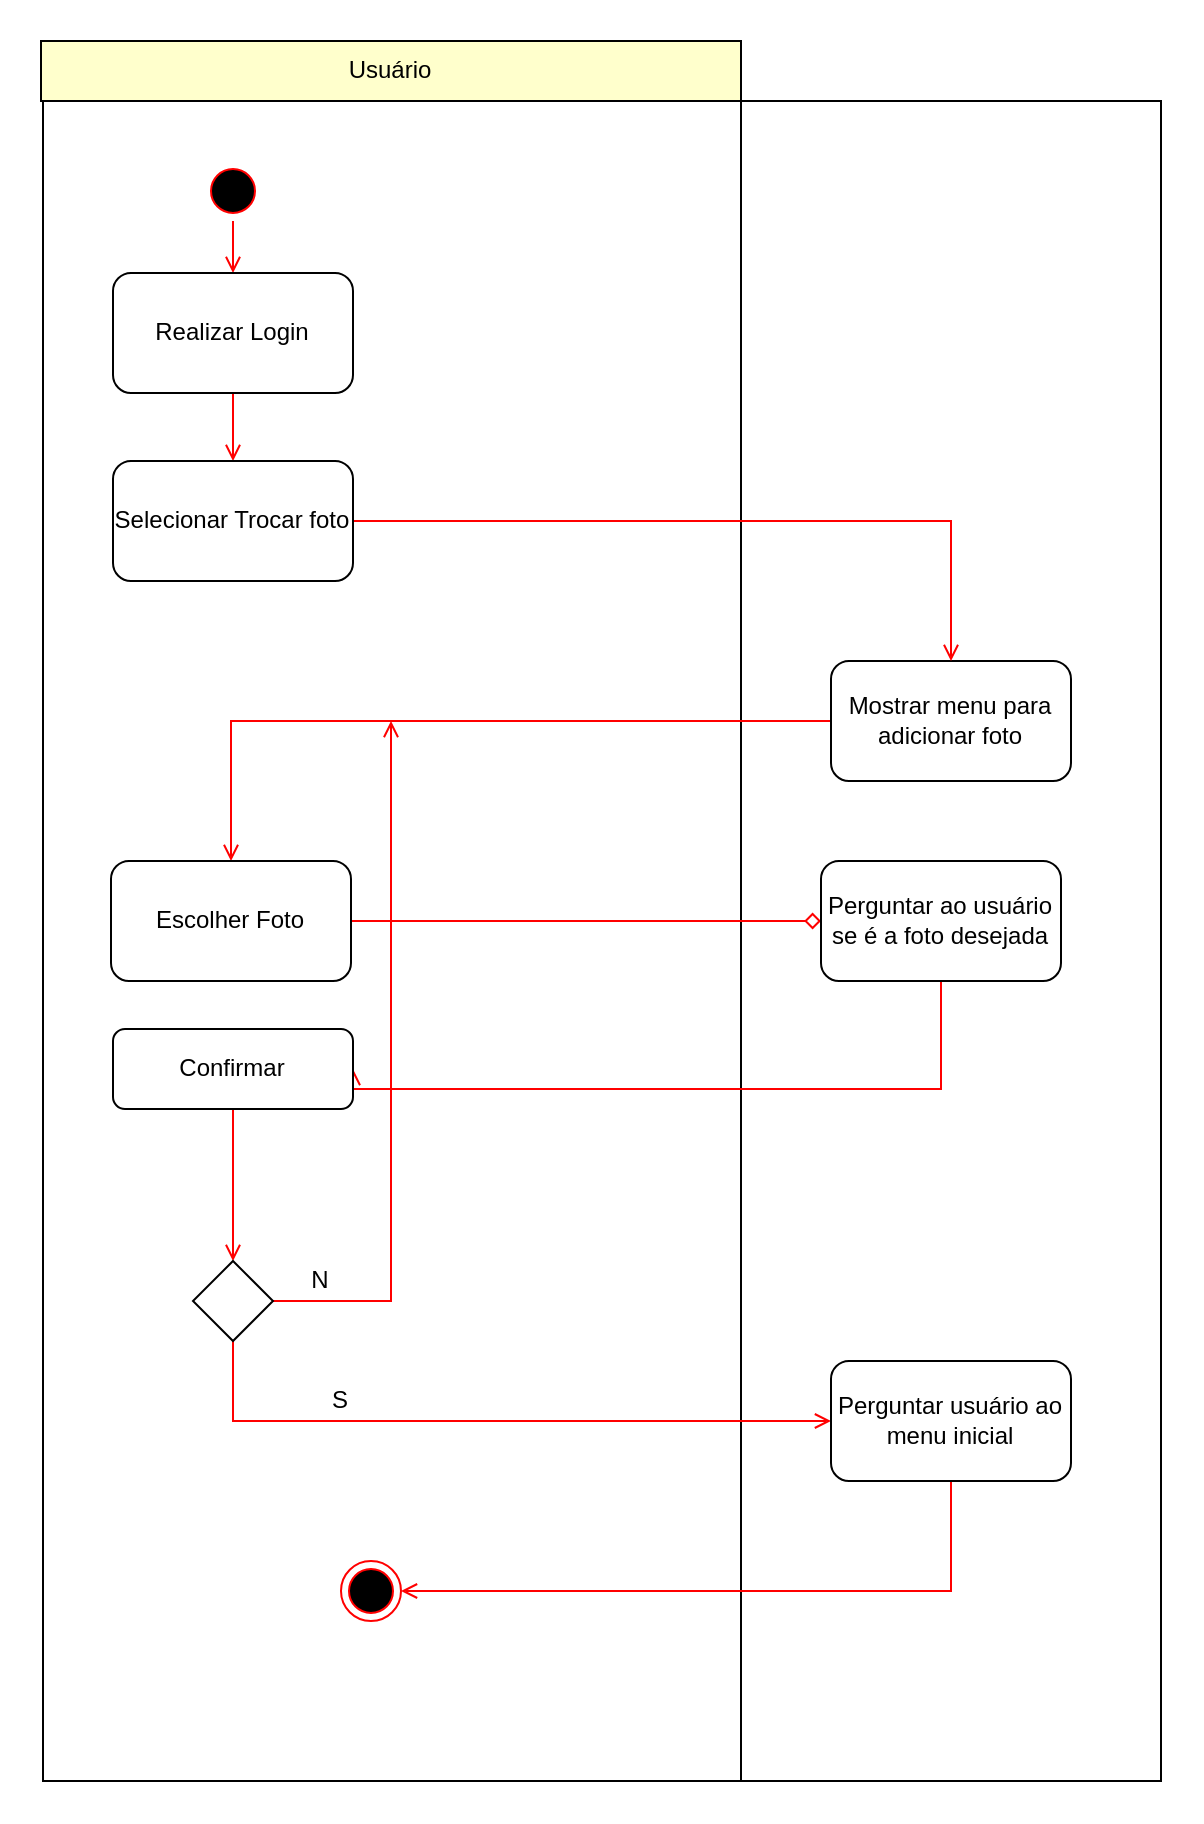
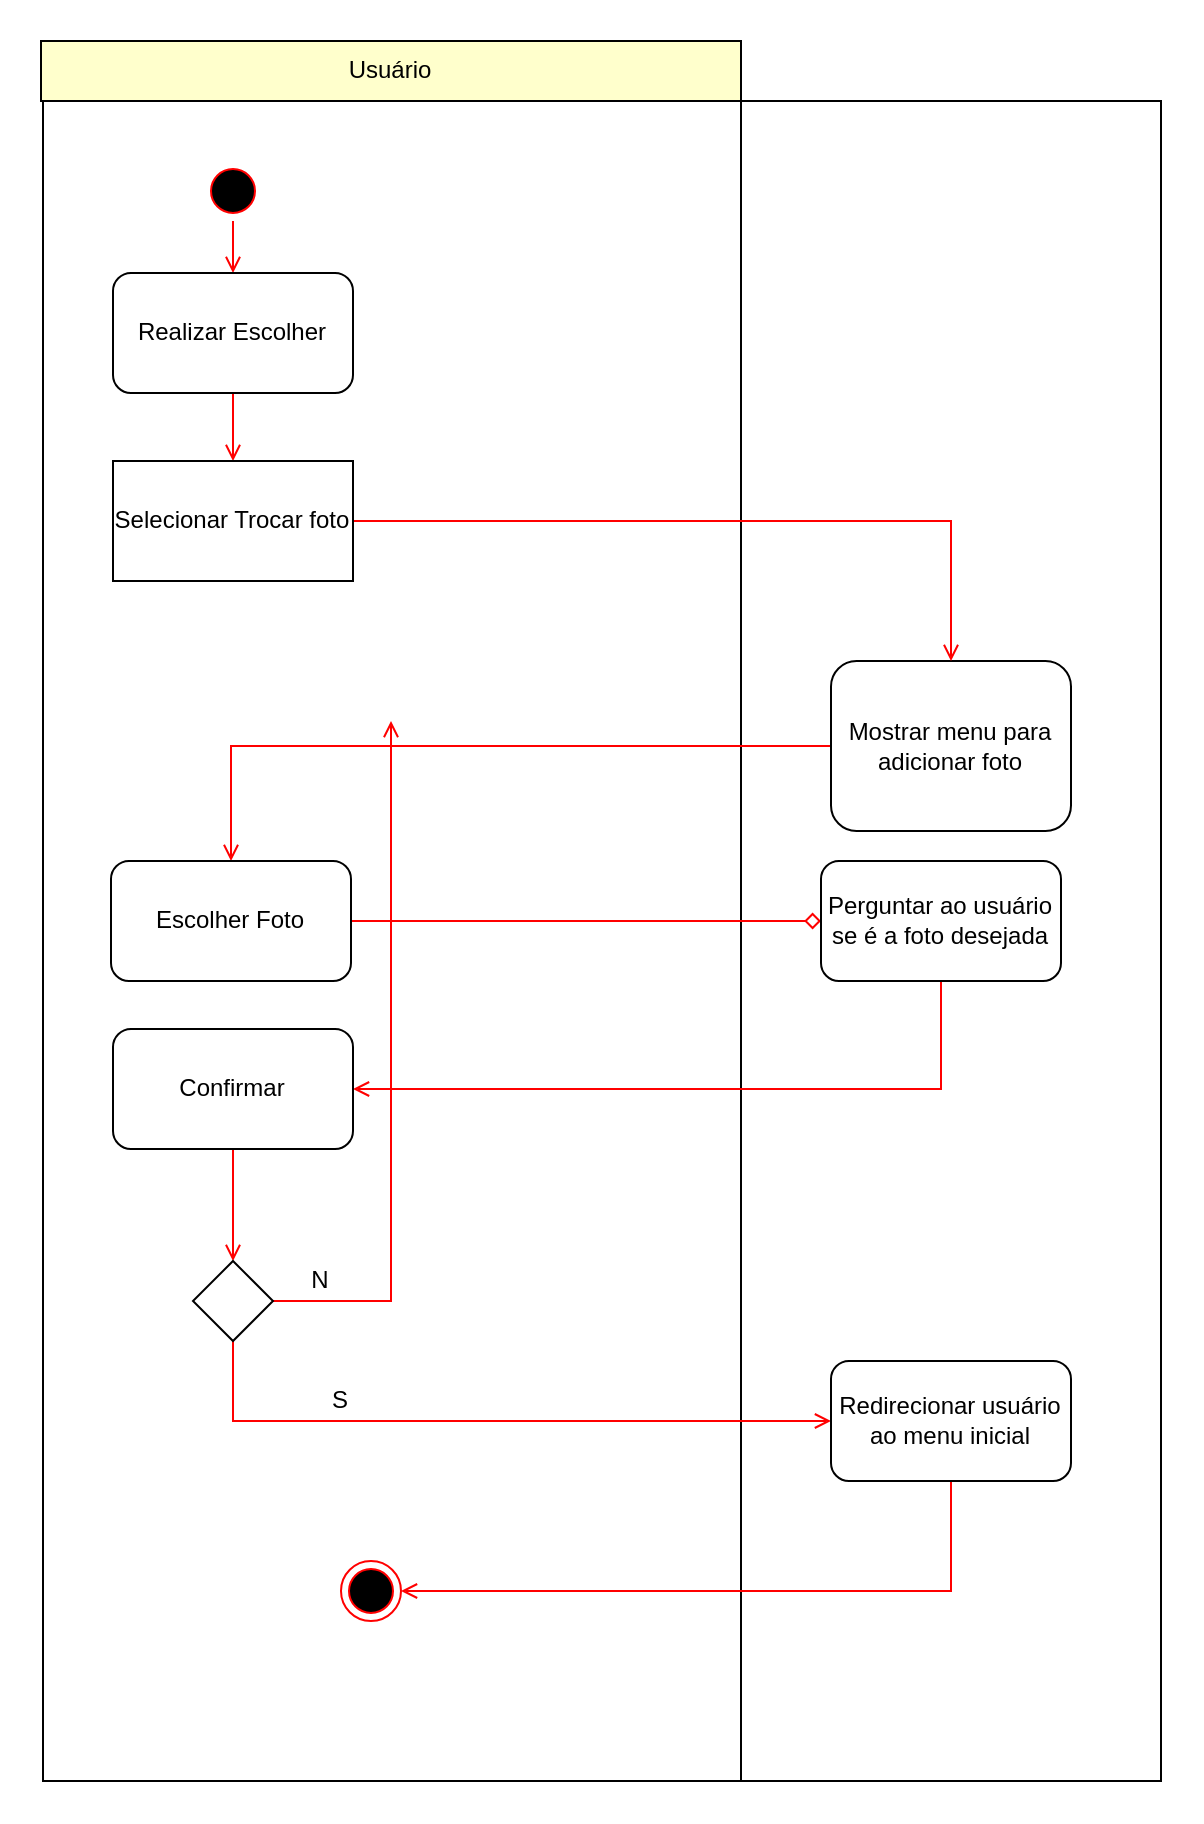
(233, 333) -> (233, 333)
(233, 521) -> (233, 521)
(951, 721) -> (951, 746)
(233, 1069) -> (233, 1089)
(951, 1421) -> (951, 1421)
